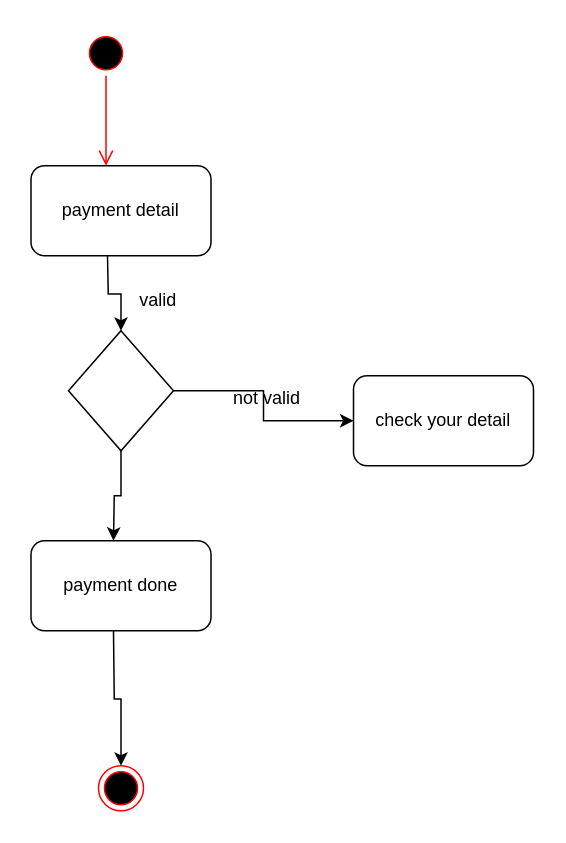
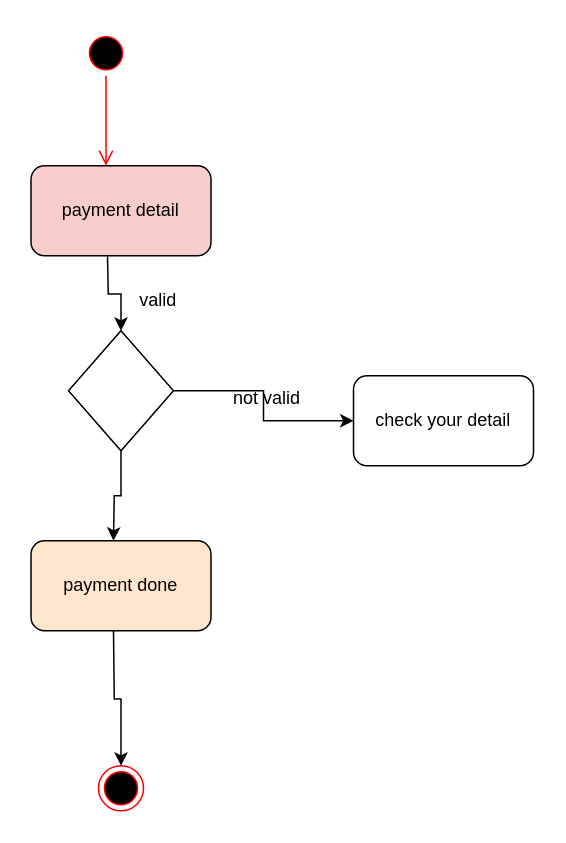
(121, 211) -> (121, 211)
(121, 586) -> (121, 586)
